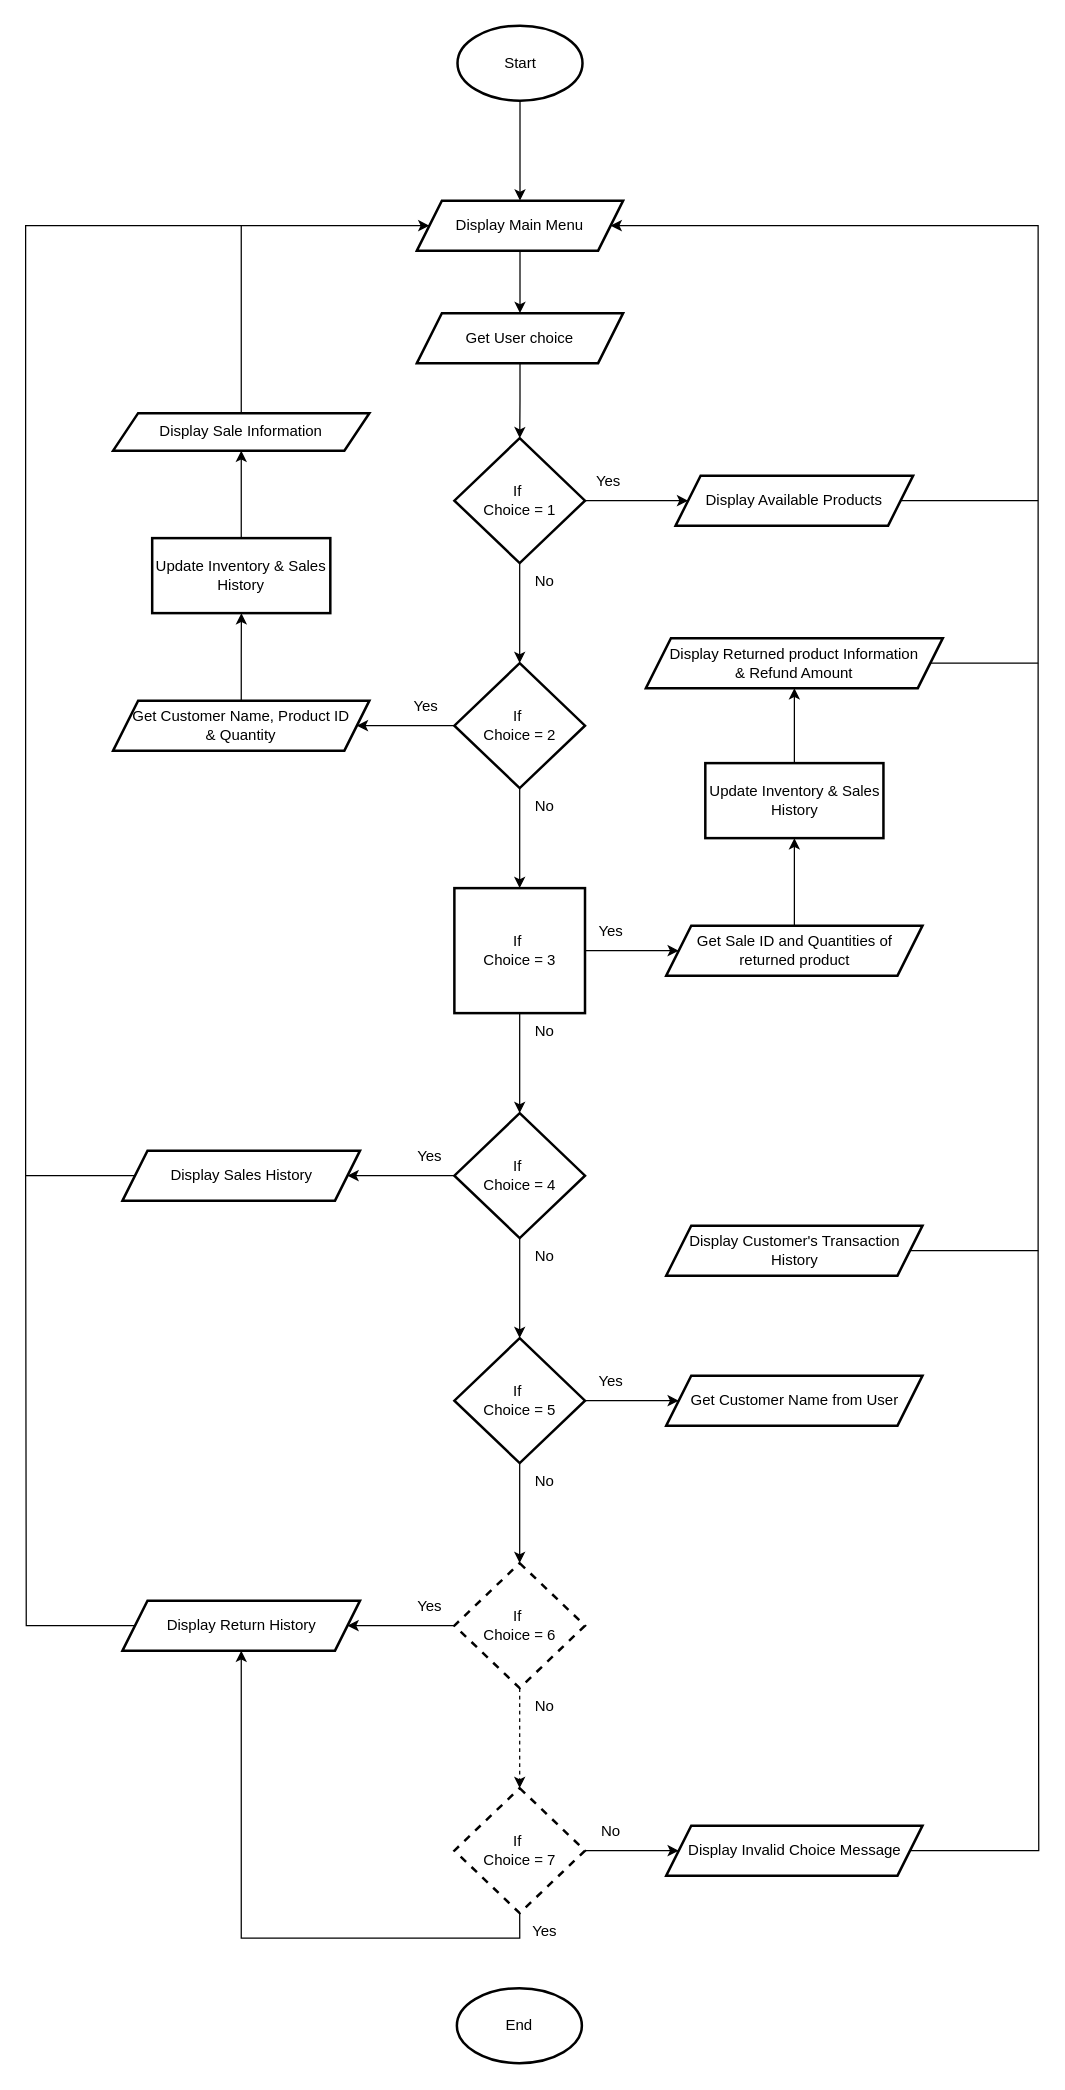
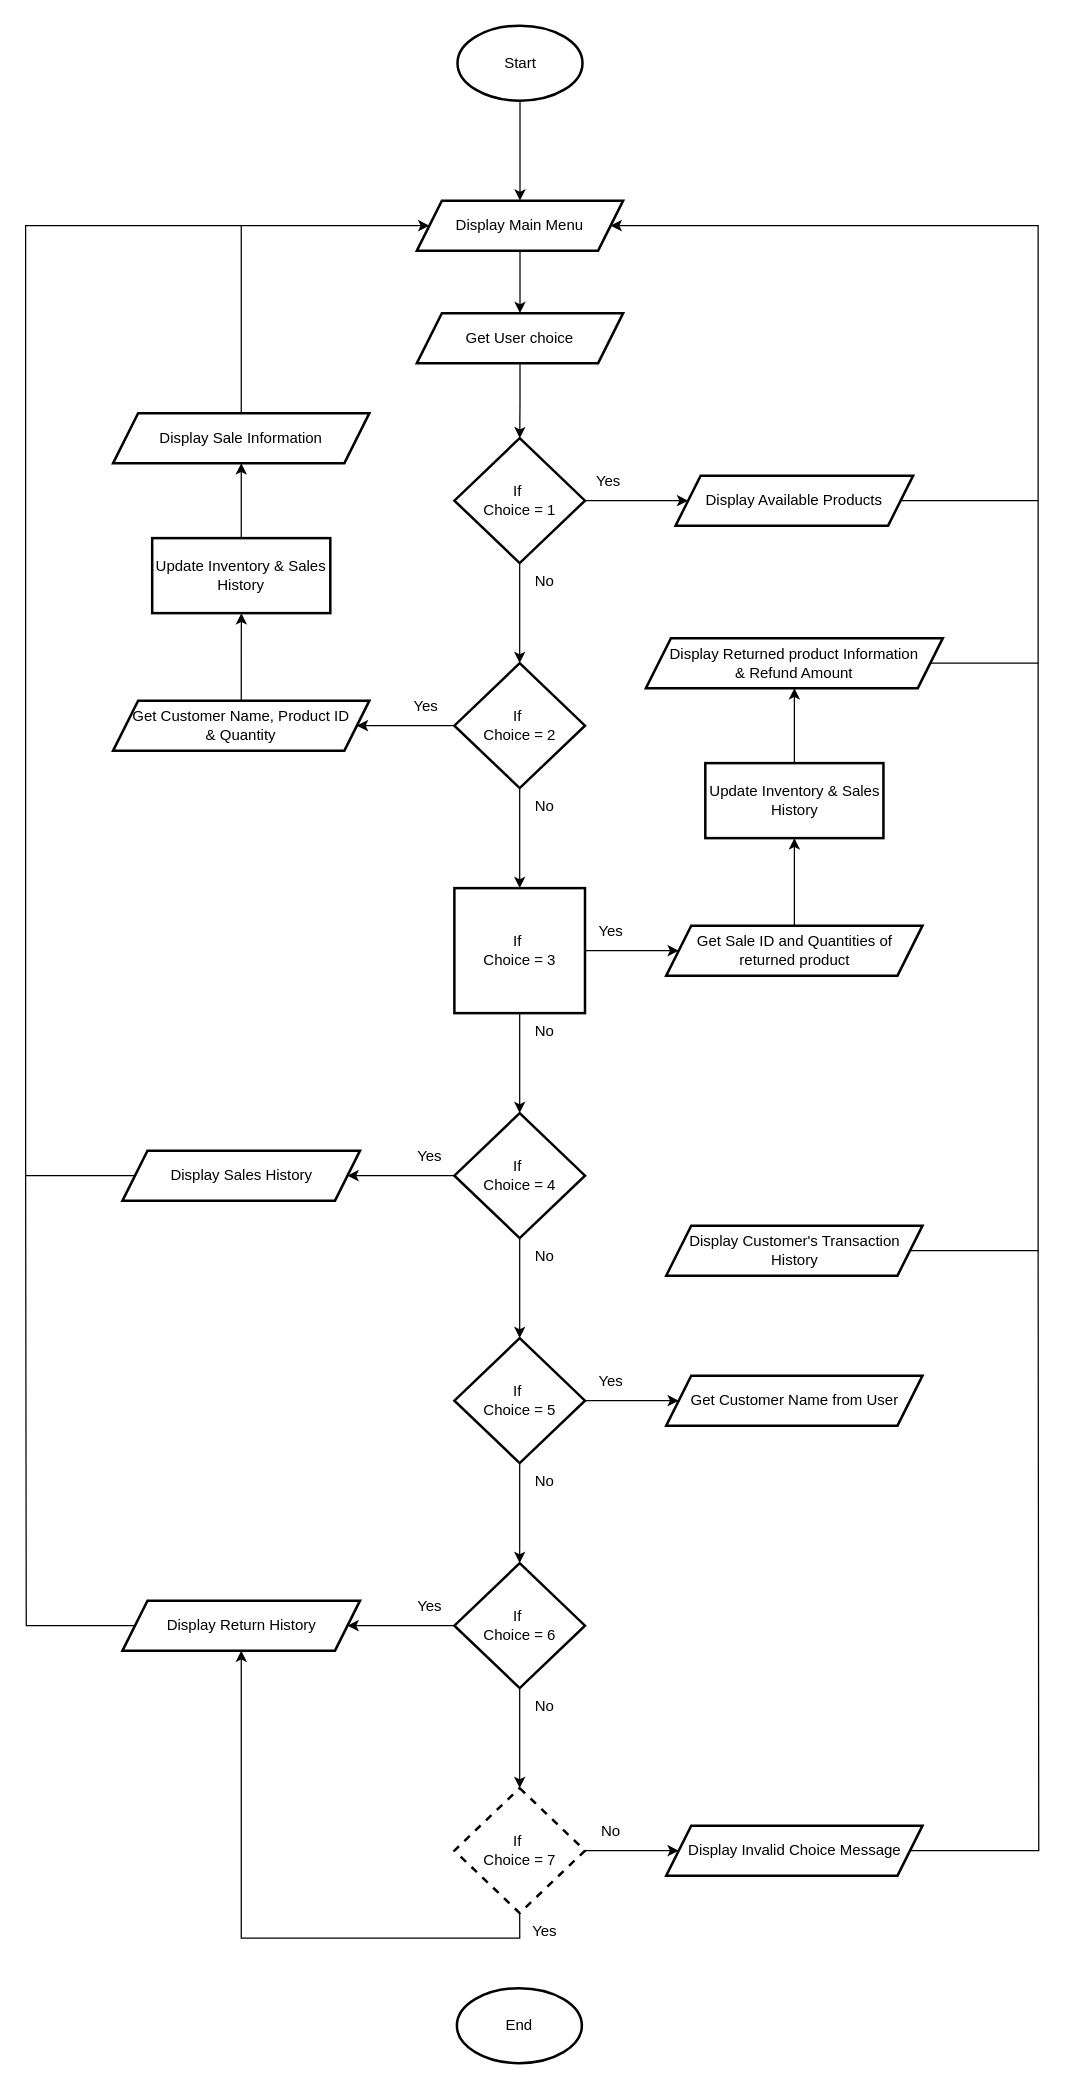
(241, 432) -> (241, 438)
(520, 1626) -> (520, 1626)
(520, 1733) -> (520, 1733)
